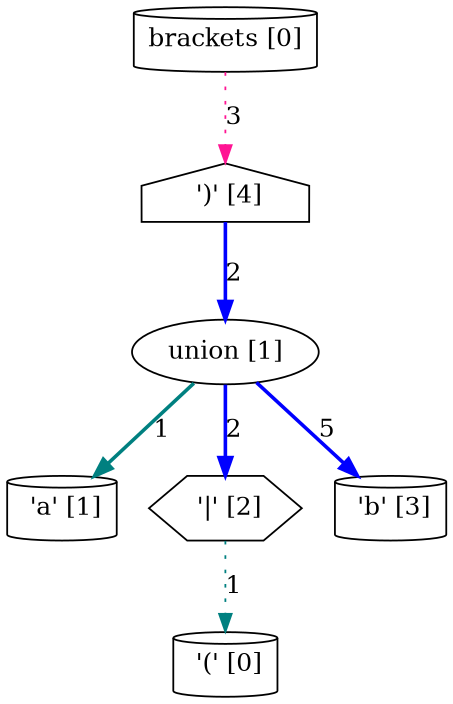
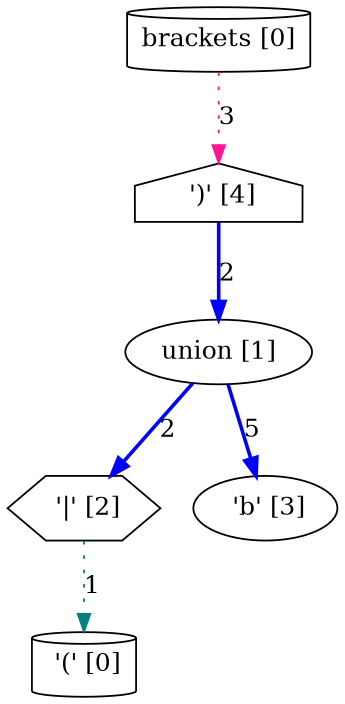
(62, 508) -> none
(391, 508) -> (265, 508)
